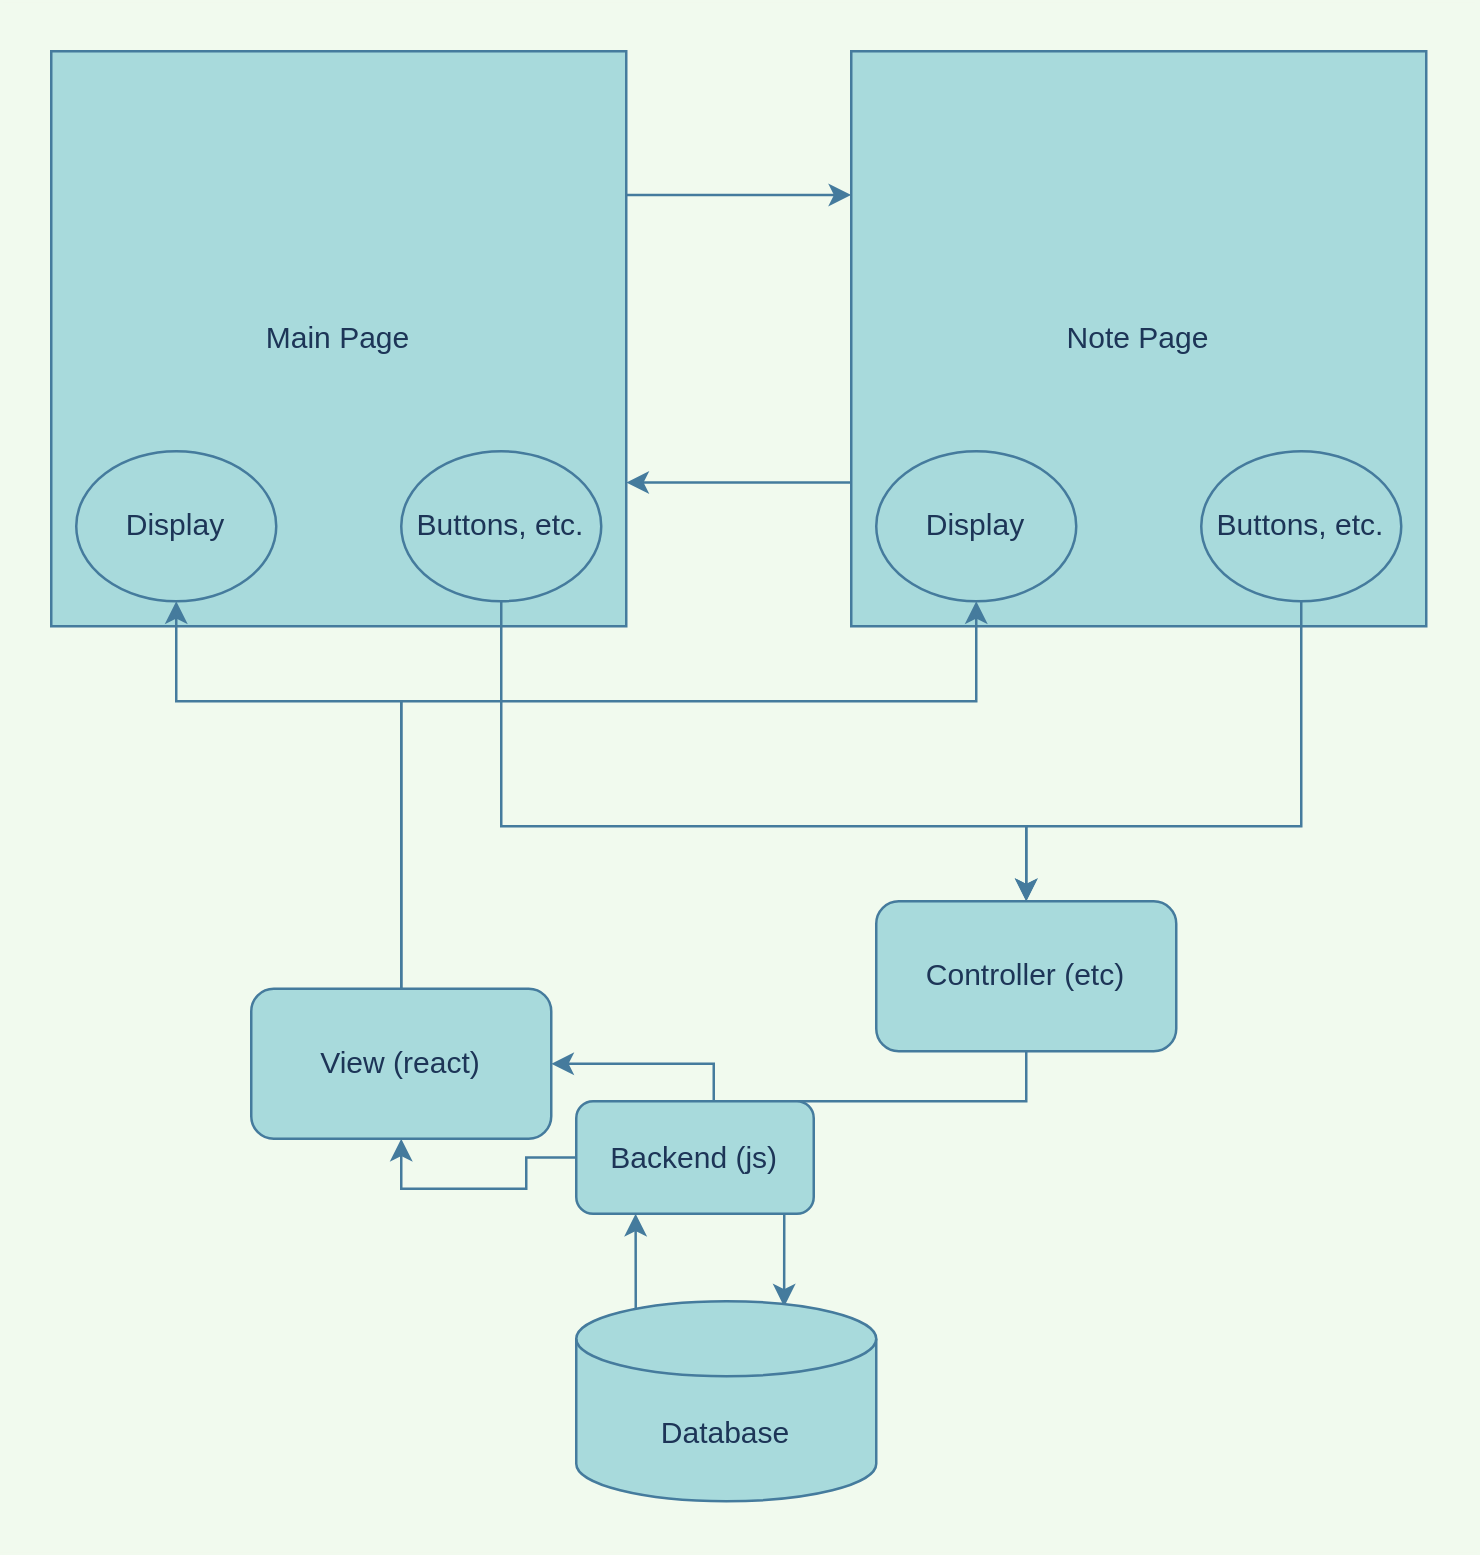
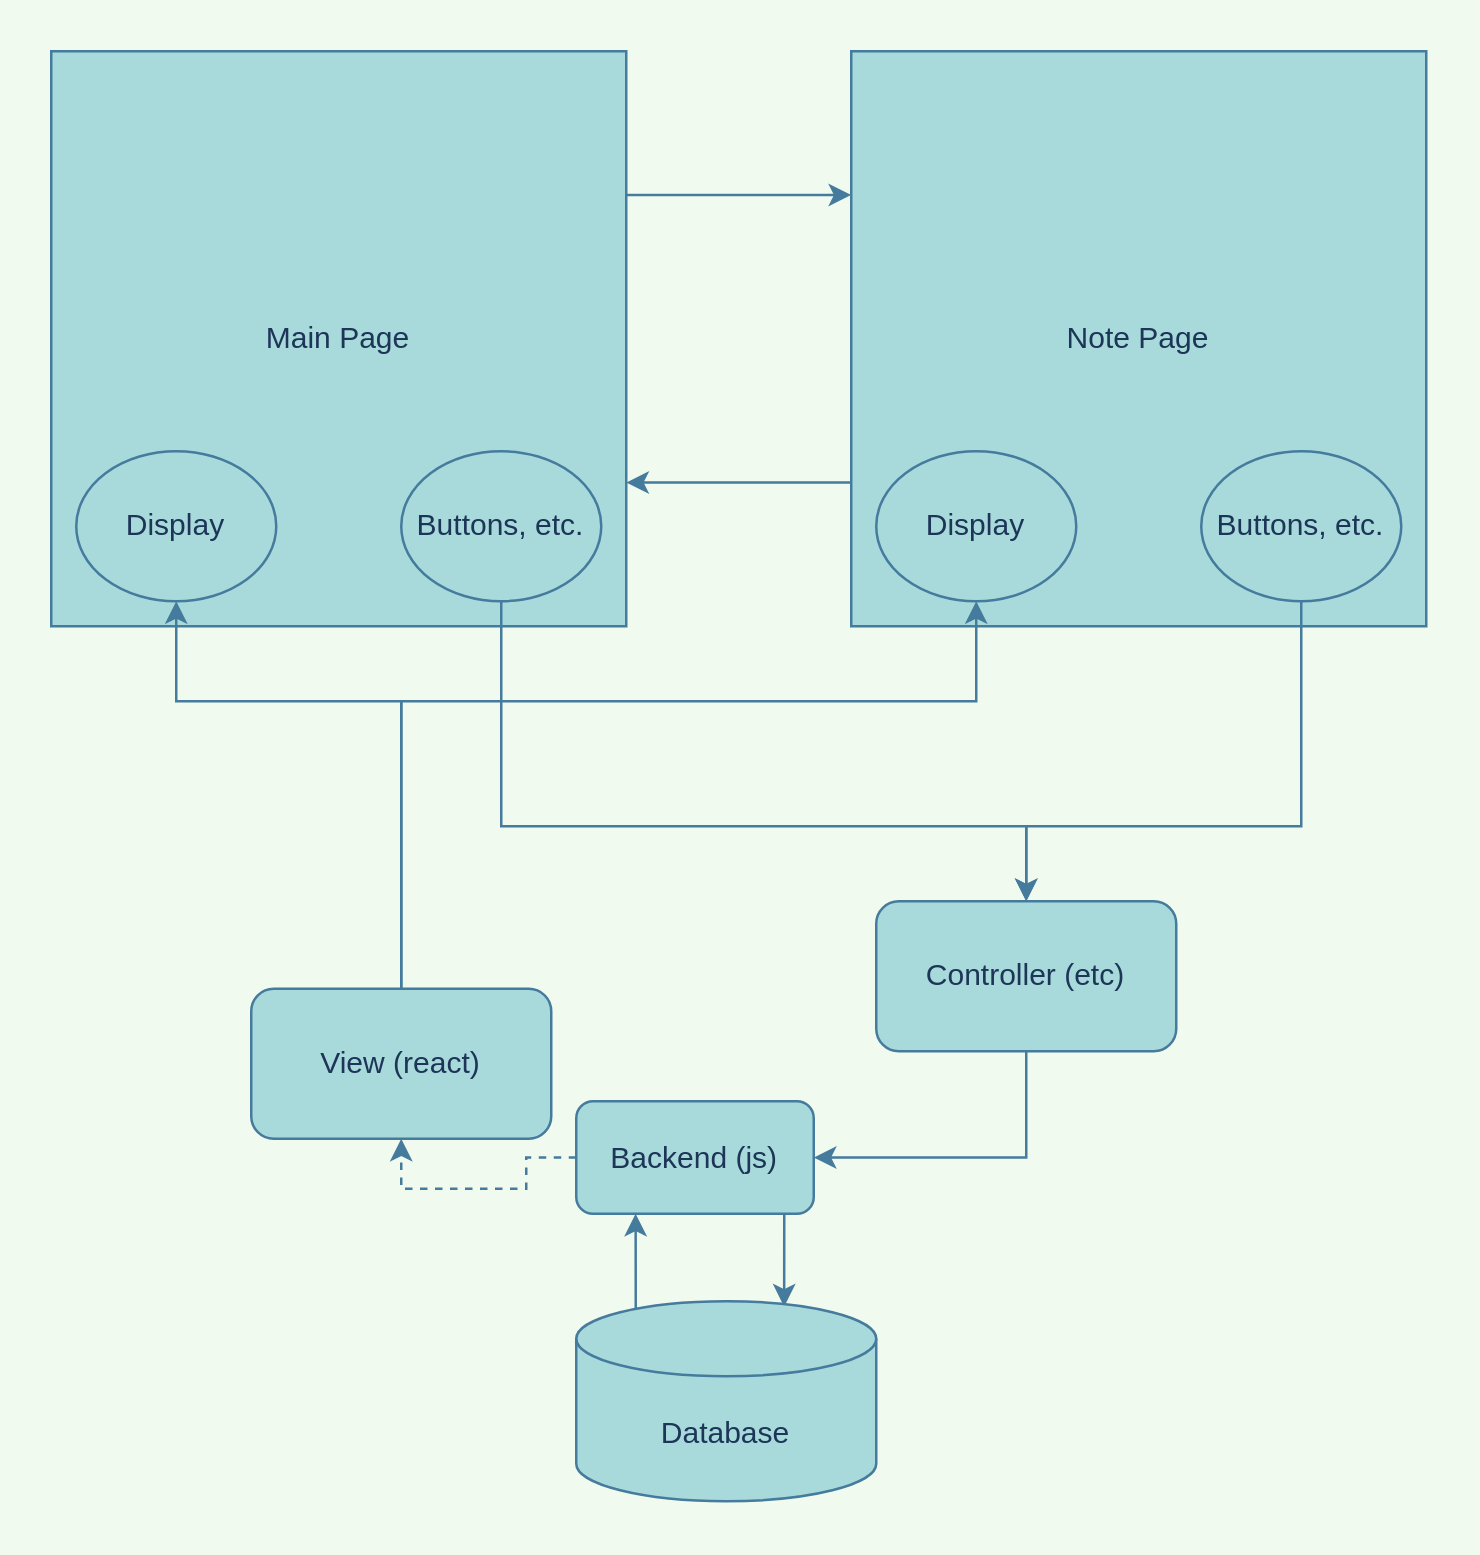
(914, 1101) -> (958, 1158)
(486, 1189) -> (486, 1189)
